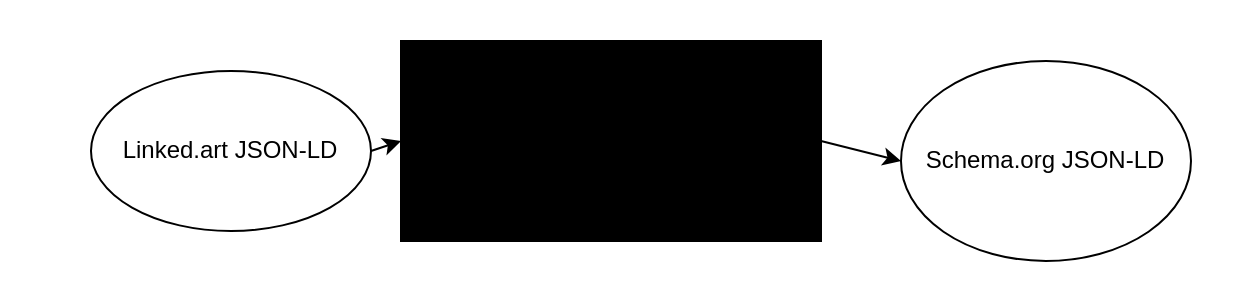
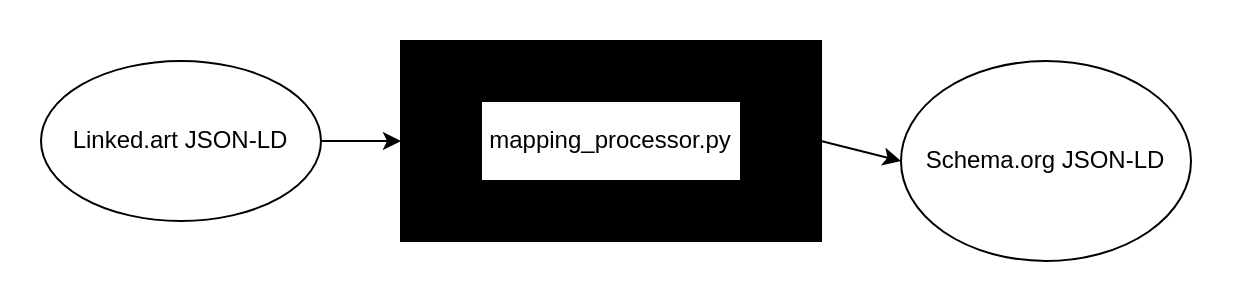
none -> (611, 141)
(231, 151) -> (181, 141)
